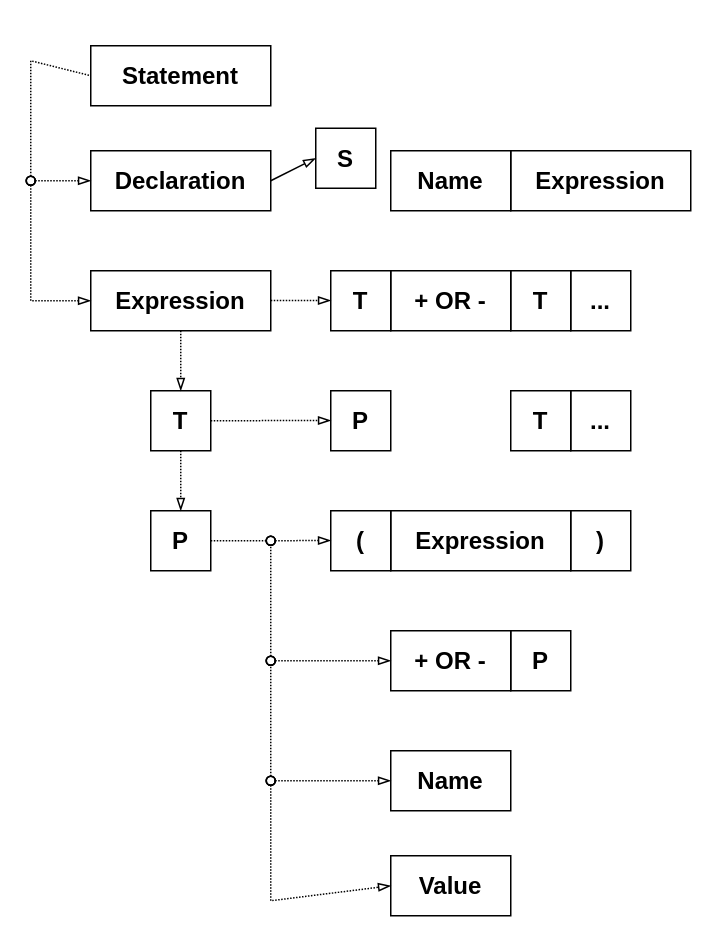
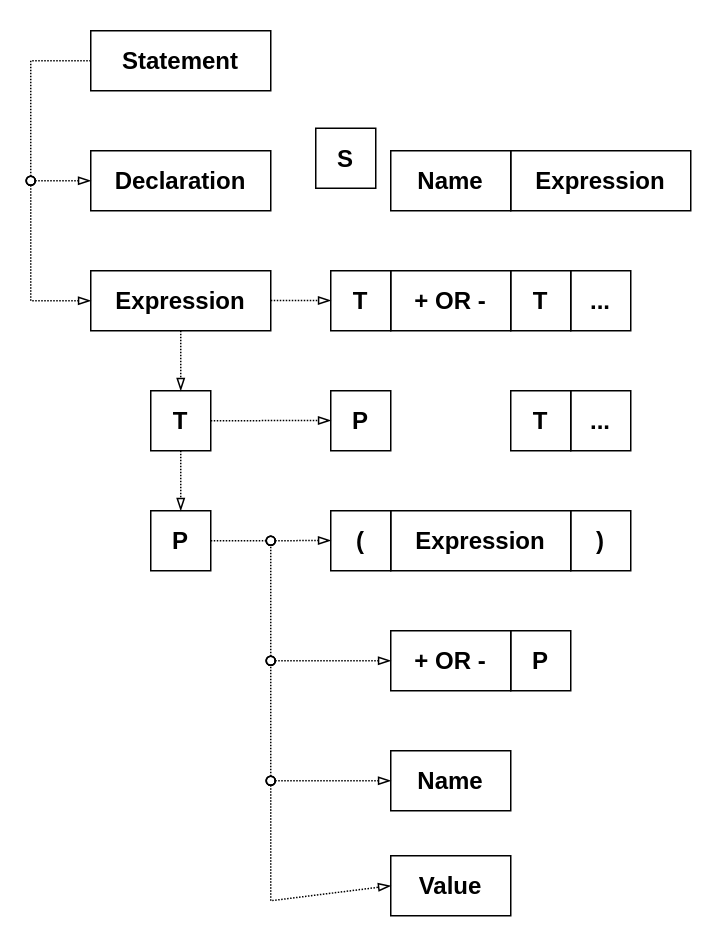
(181, 76) -> (181, 61)
(288, 172) -> none
